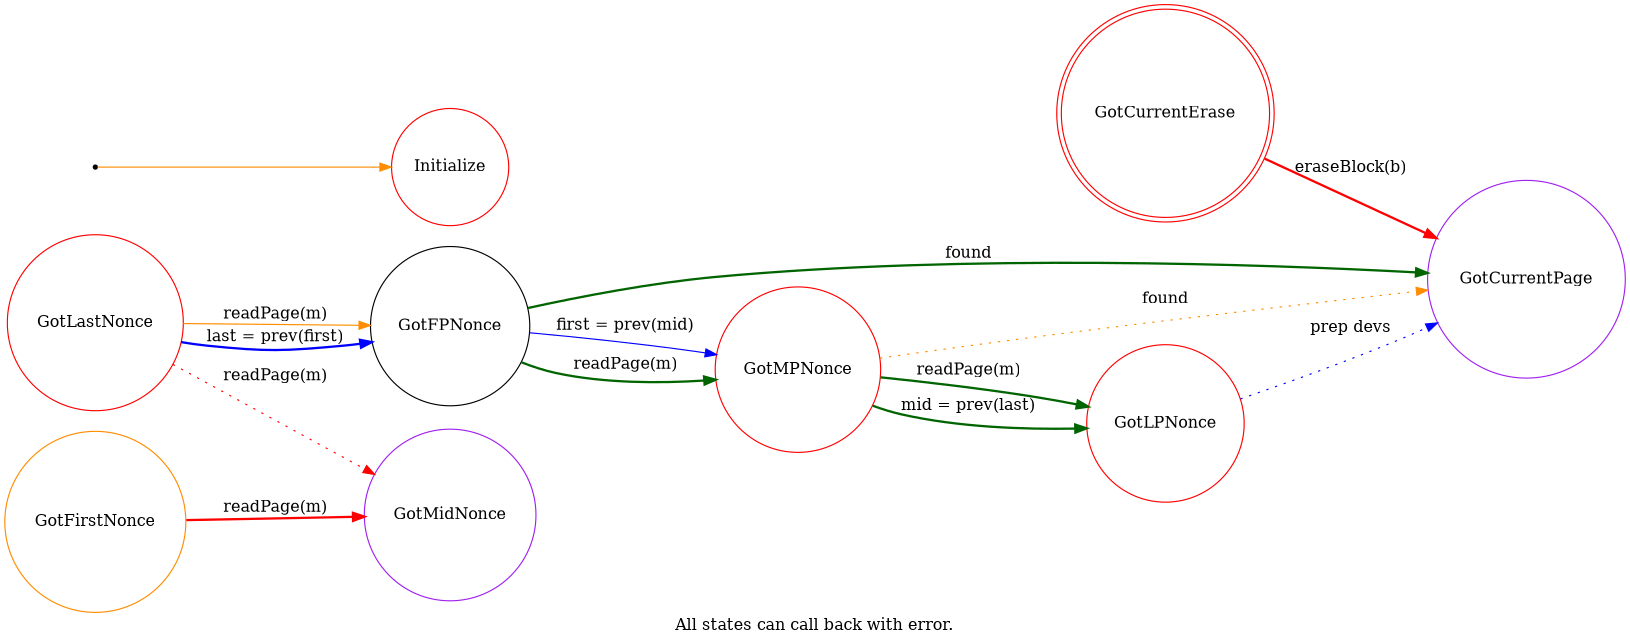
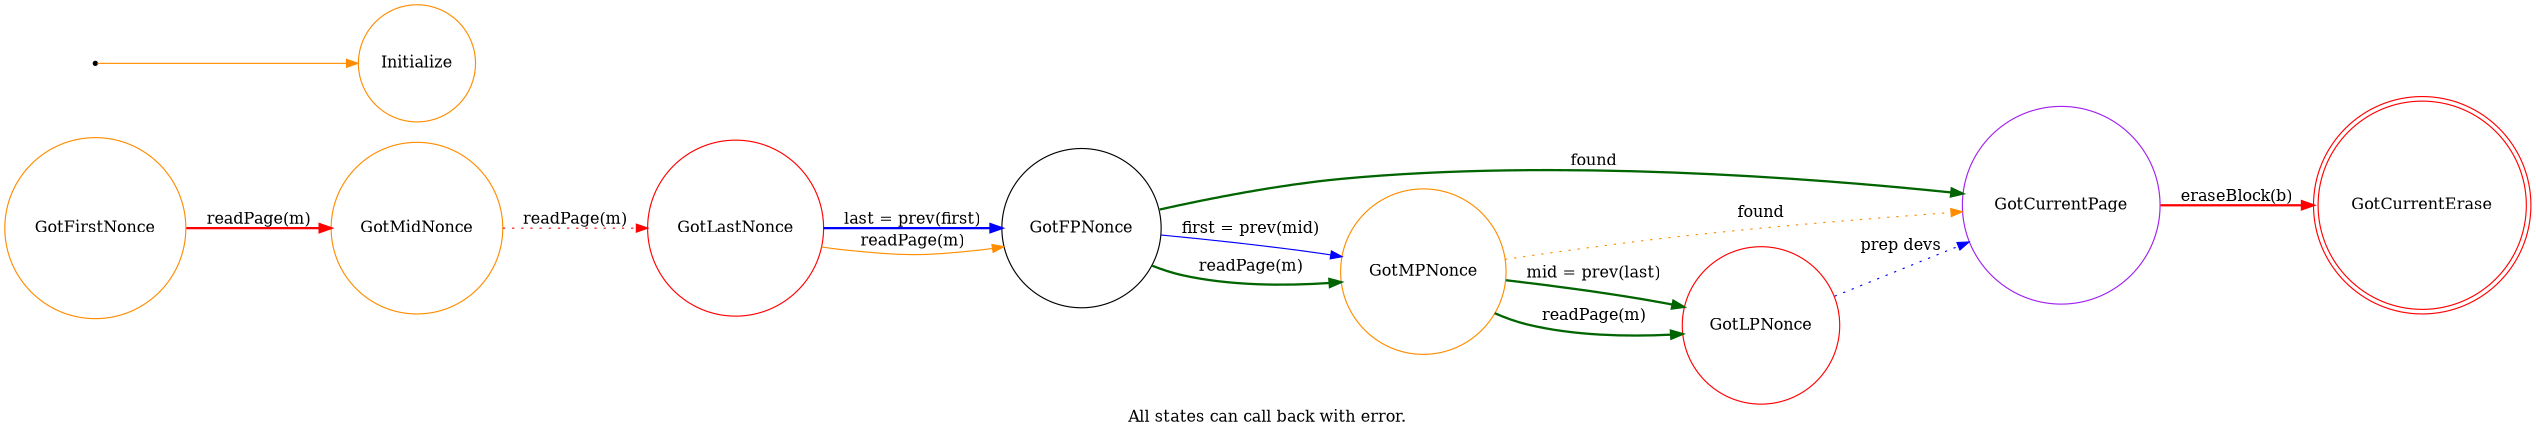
(450, 167) -> (417, 63)
(1345, 196) -> (2231, 205)
(798, 370) -> (1423, 272)
(269, 417) -> (569, 228)
(450, 515) -> (417, 228)
